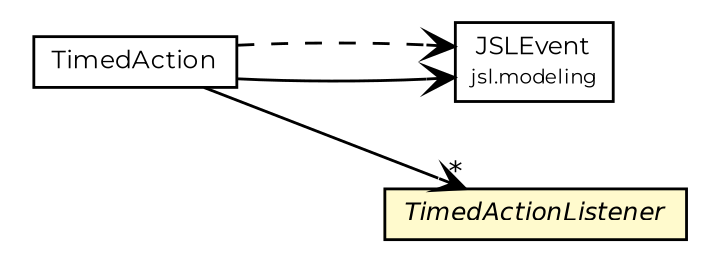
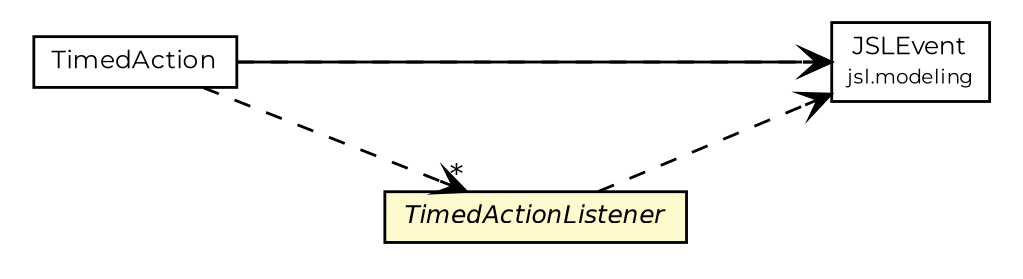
(321, 133) -> (322, 134)
none -> (702, 148)
